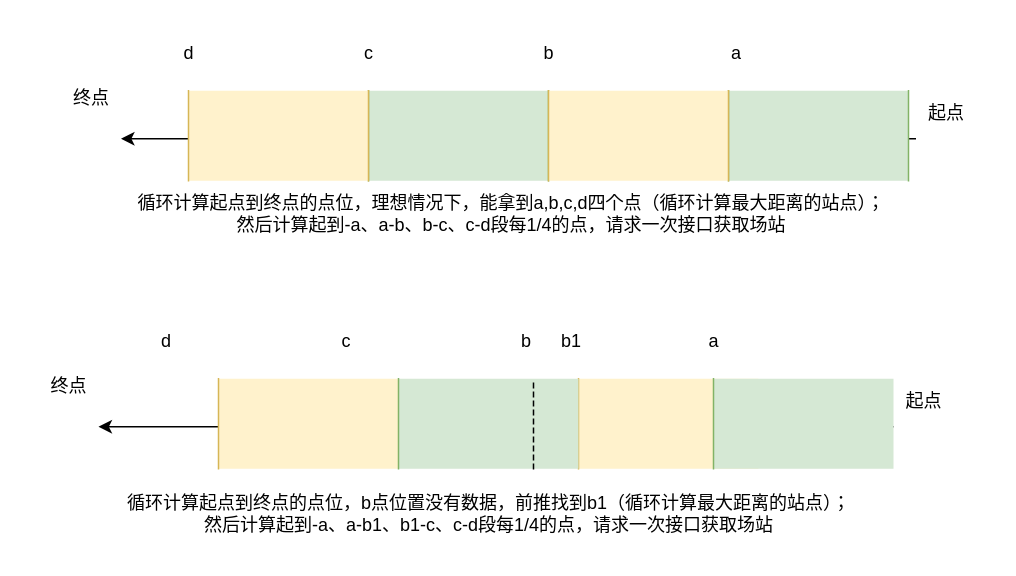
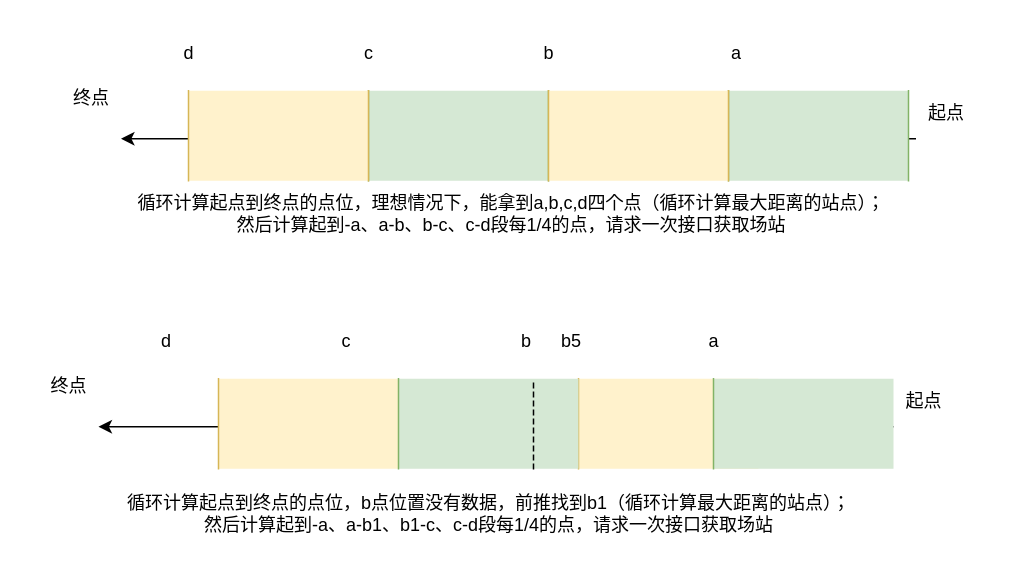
(572, 341) -> (572, 341)
